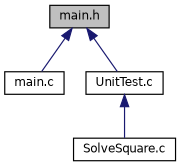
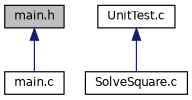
(106, 55) -> none
